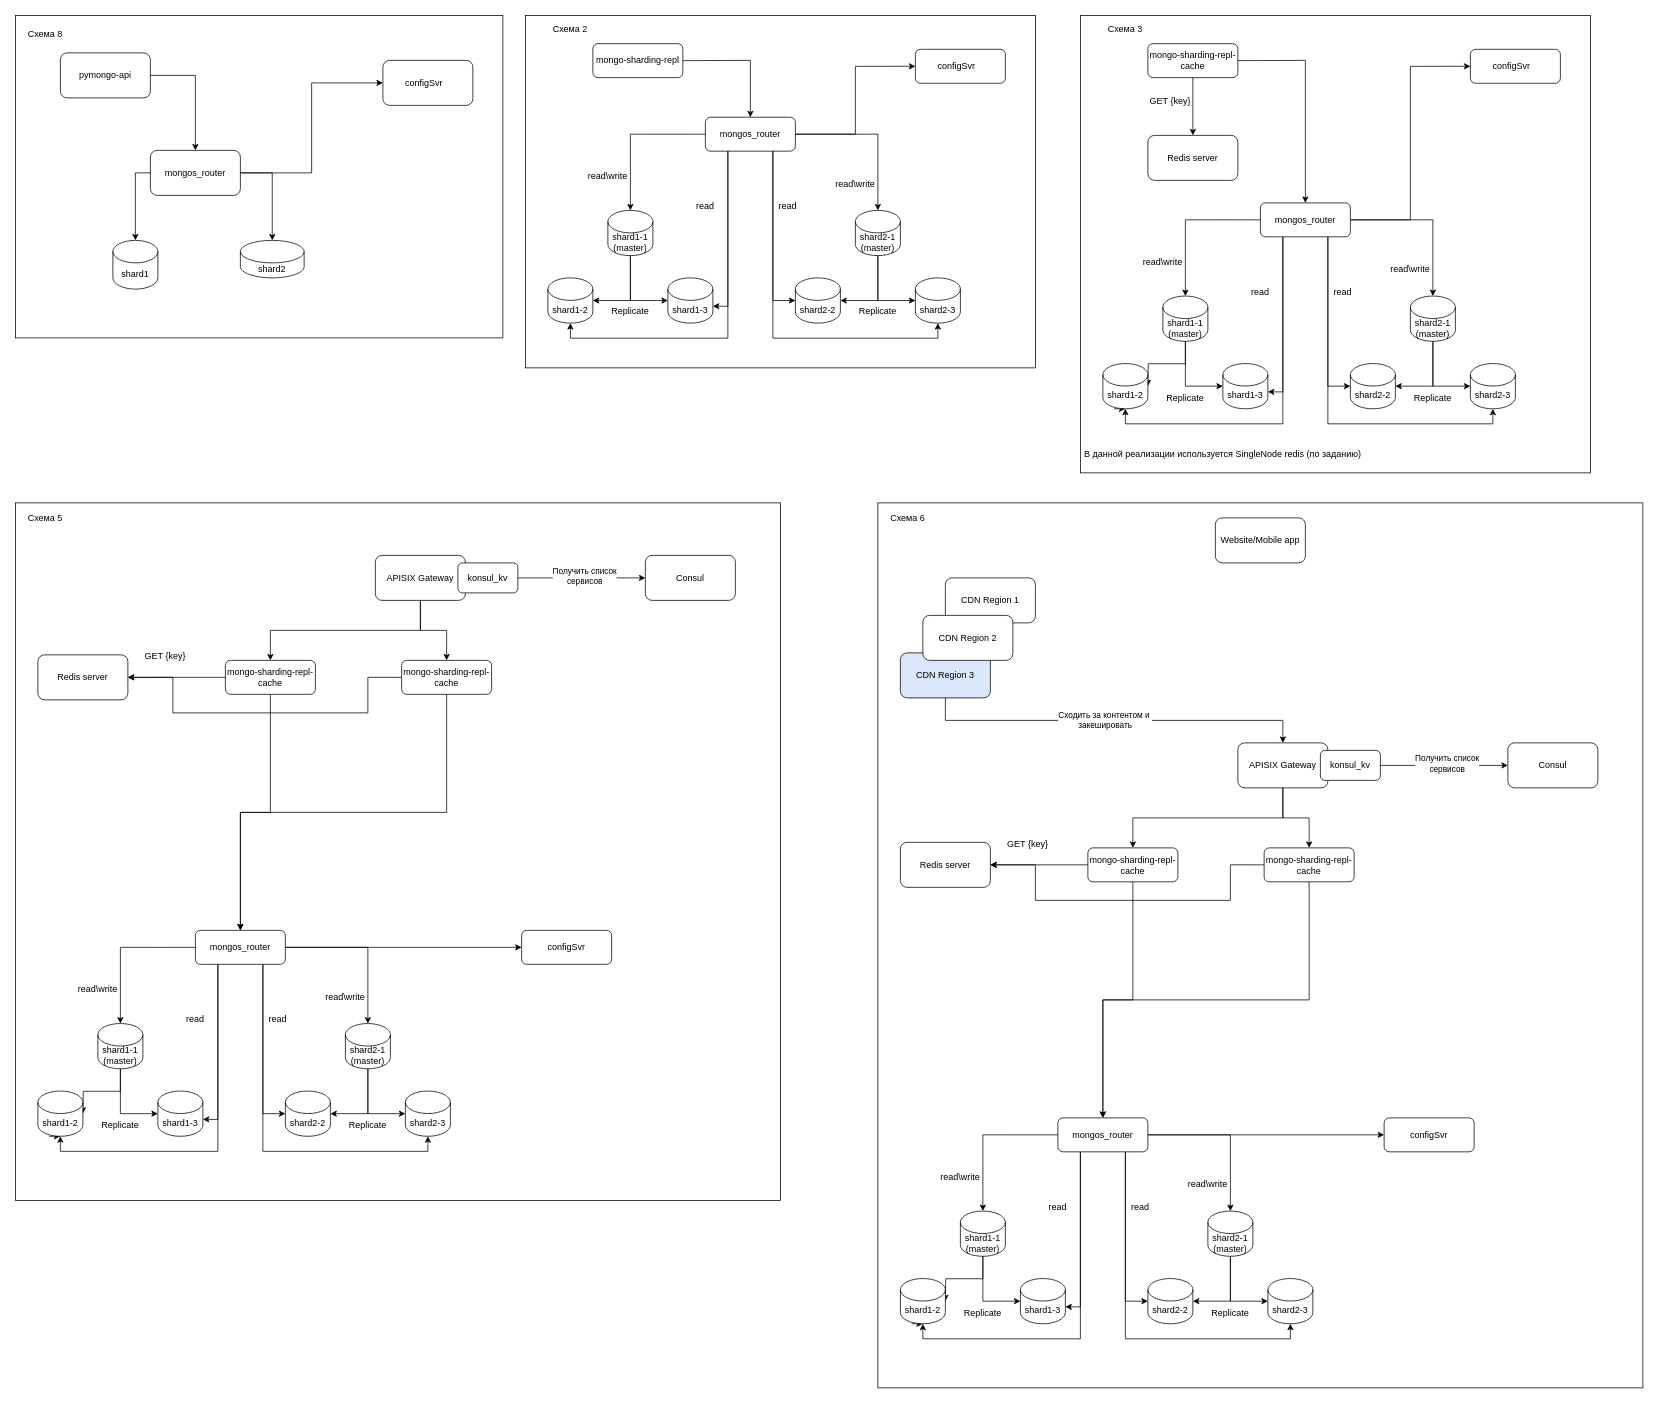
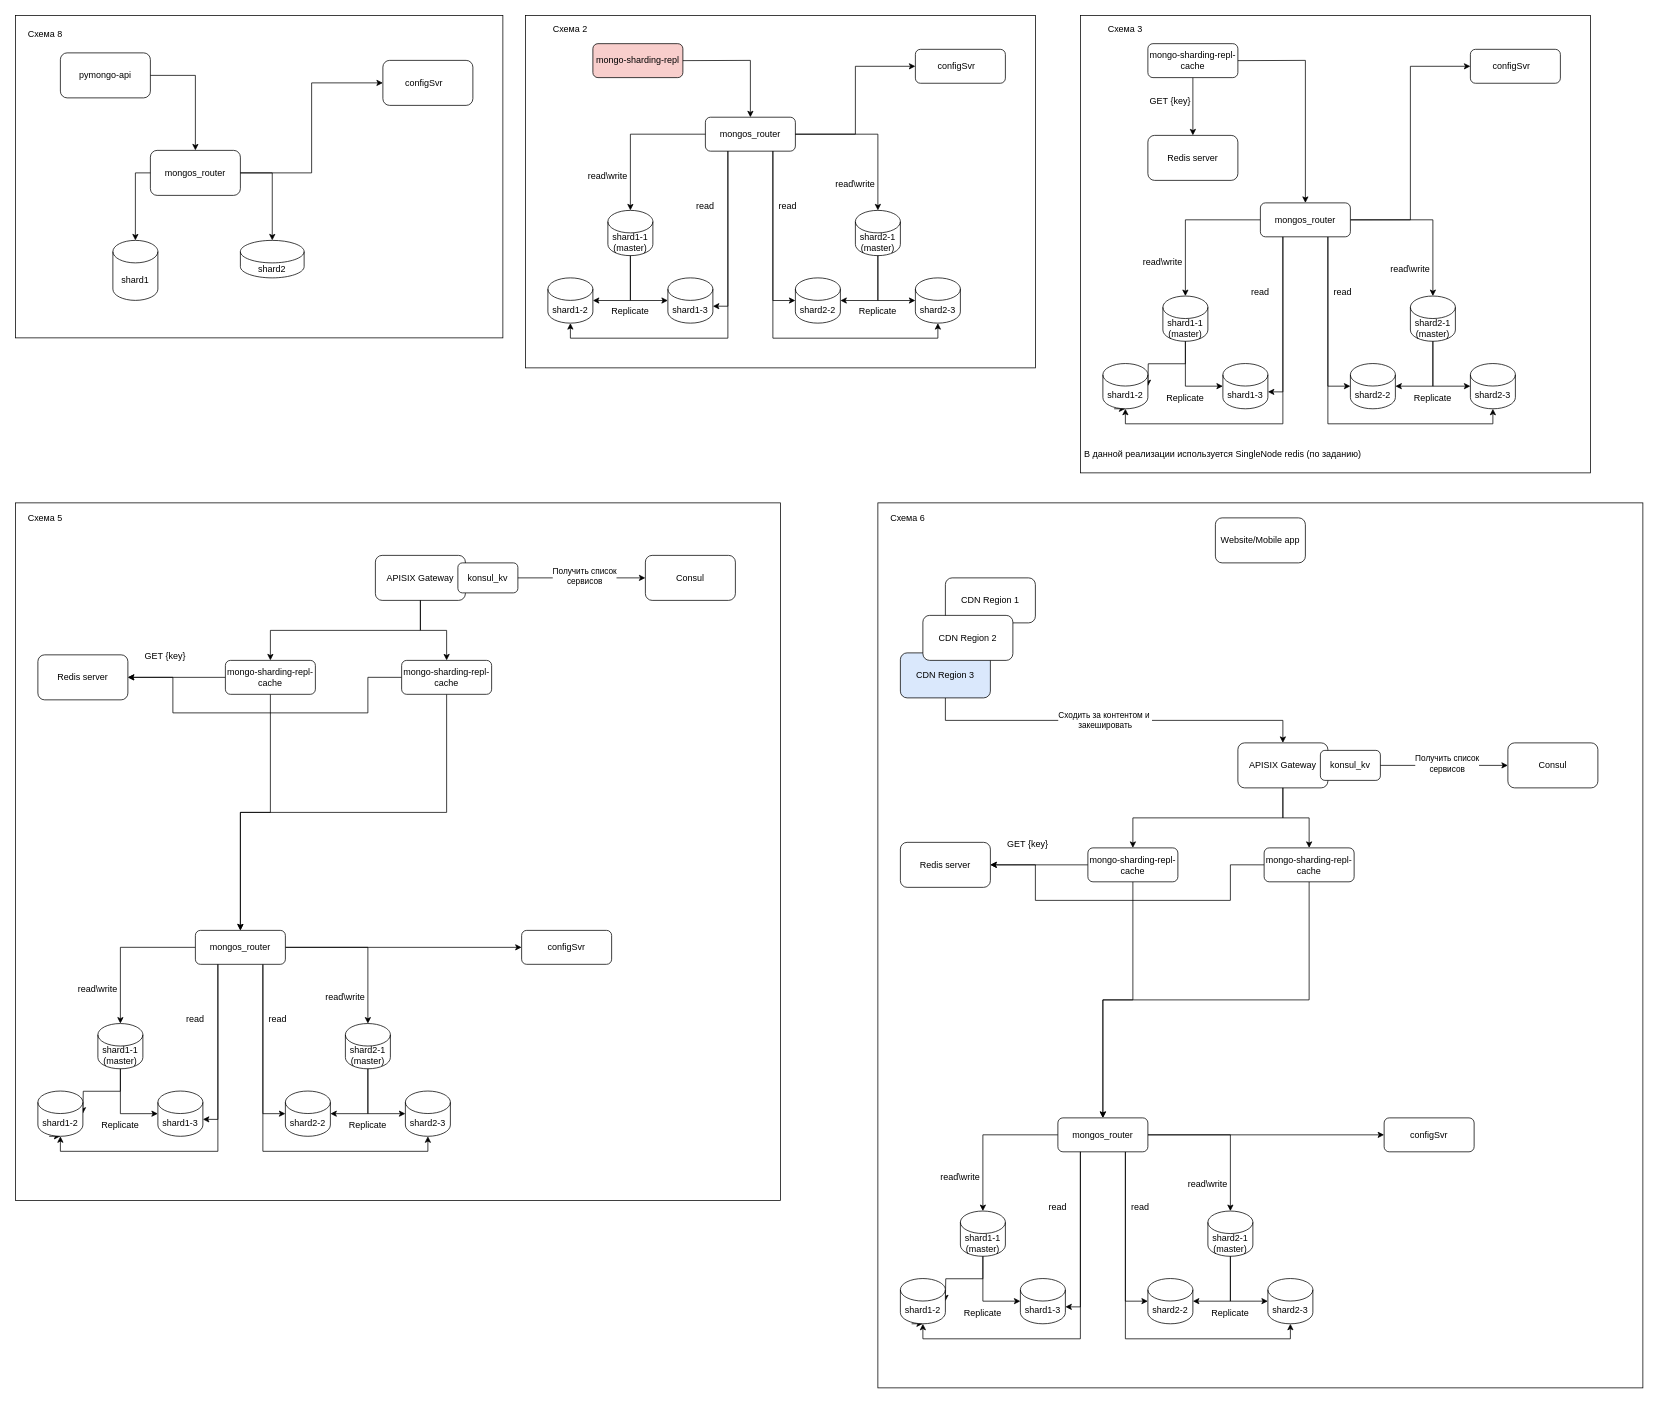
(638, 61) -> (638, 61)
(135, 265) -> (135, 270)
